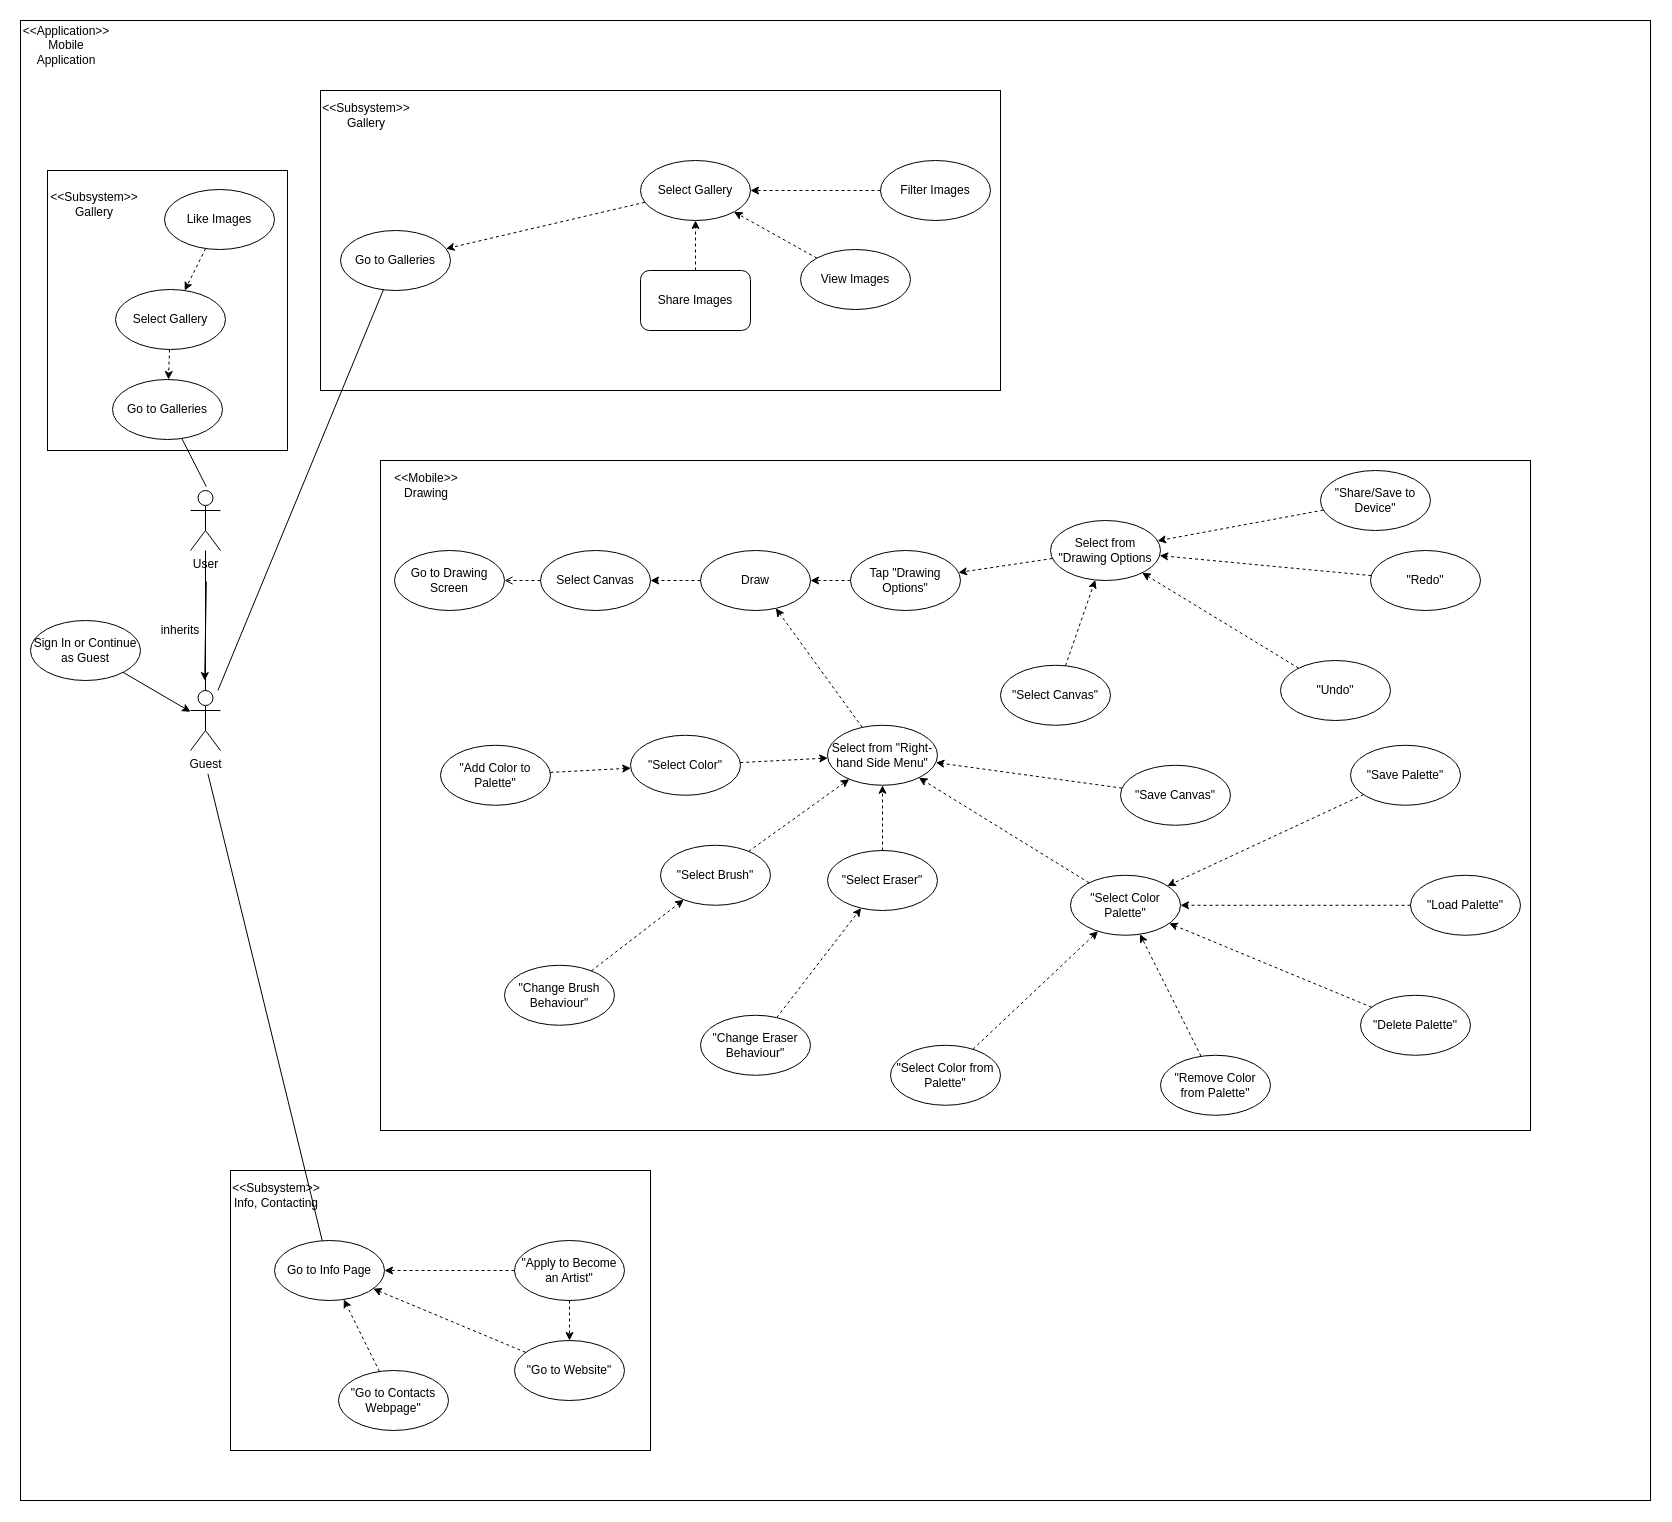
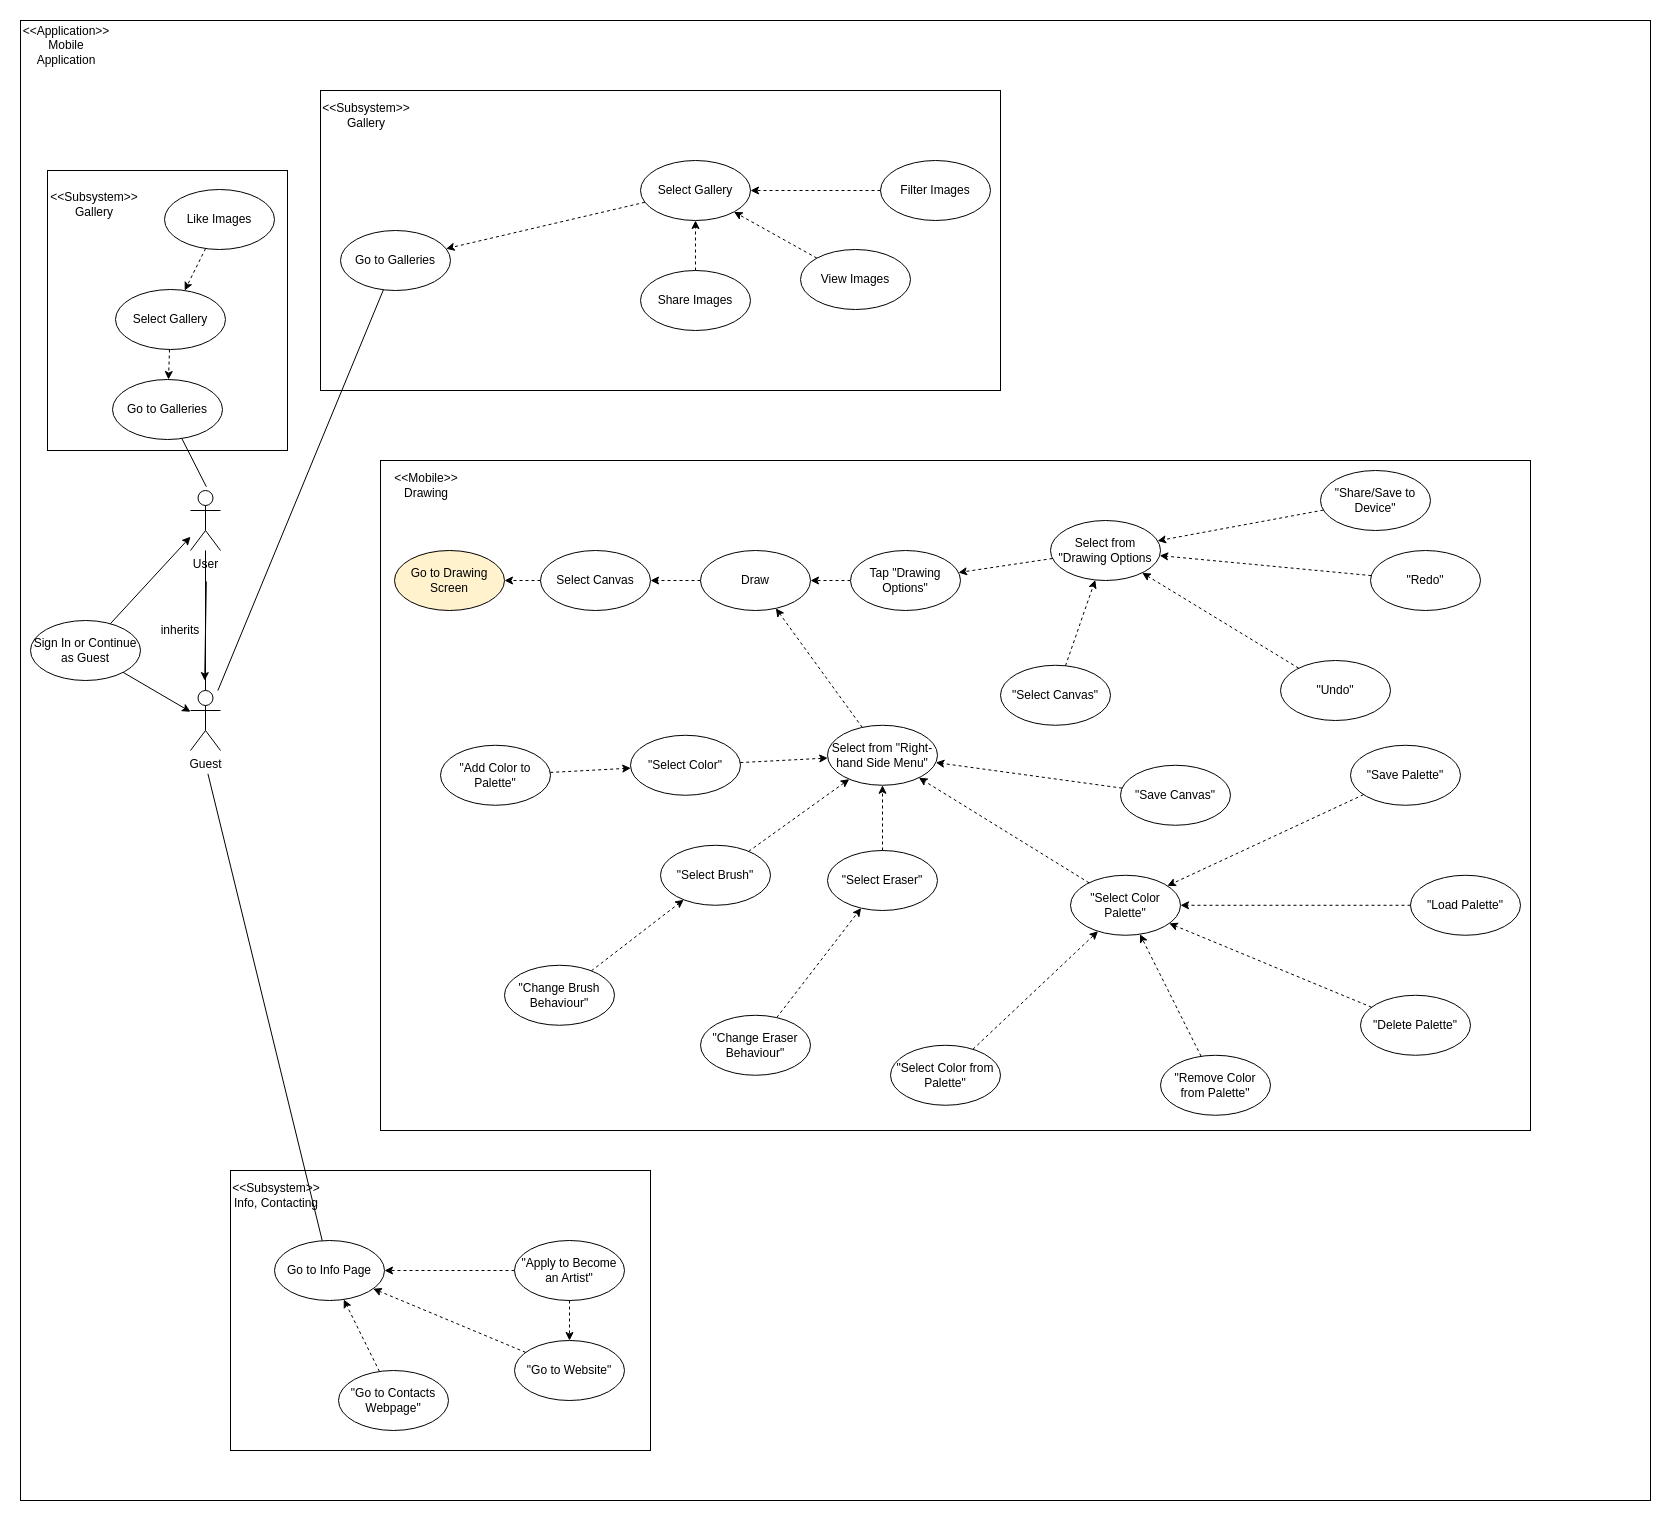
(696, 301) -> (696, 301)
(450, 581) -> (450, 581)
(510, 581) -> (512, 581)
none -> (148, 583)
